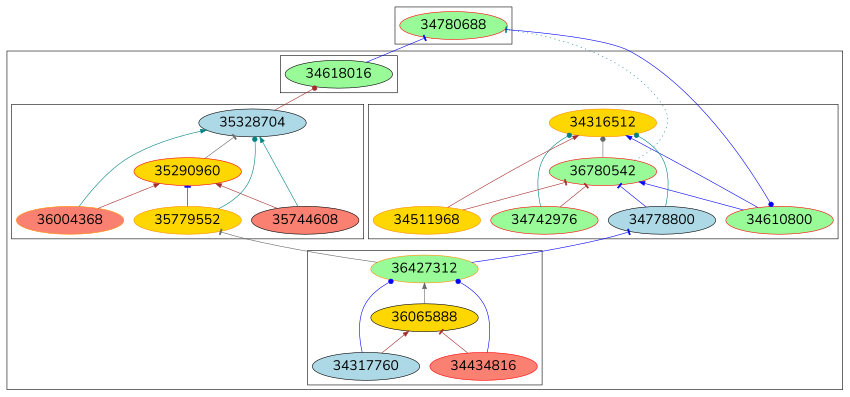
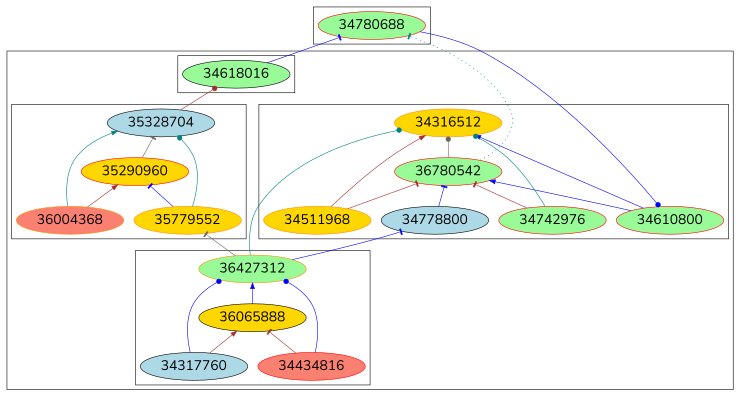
(665, 166) -> (299, 168)
(305, 220) -> none
(425, 296) -> (253, 296)
